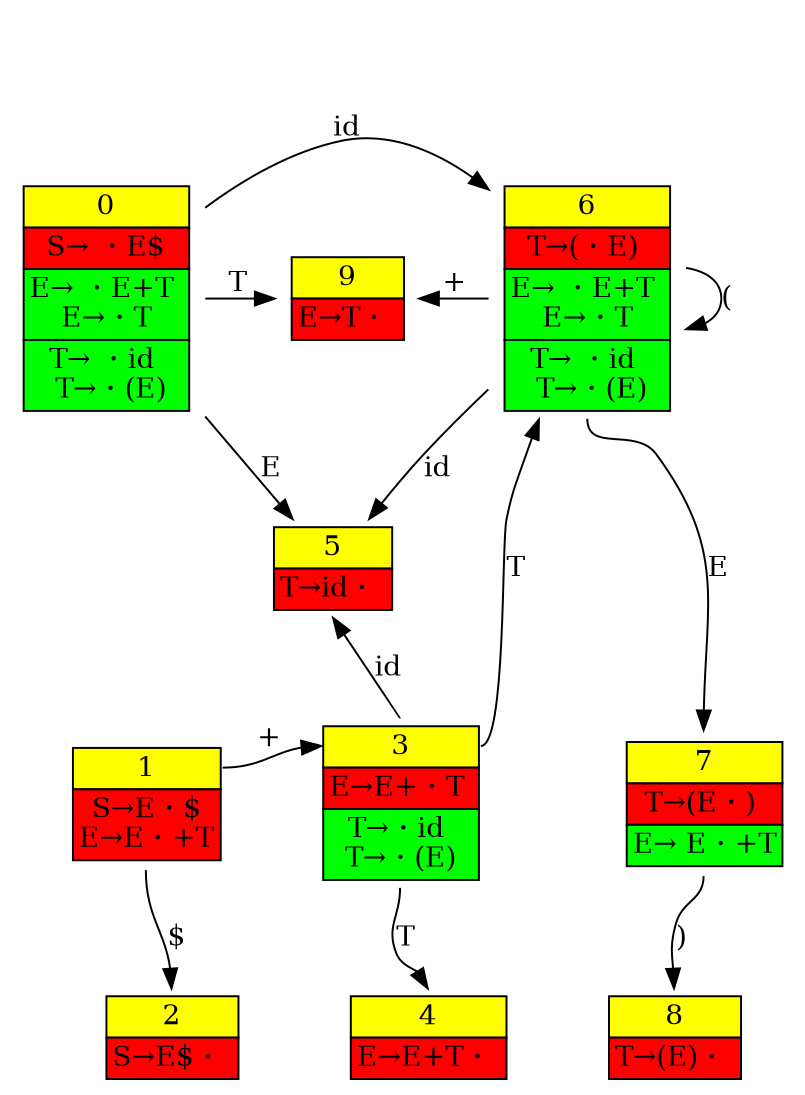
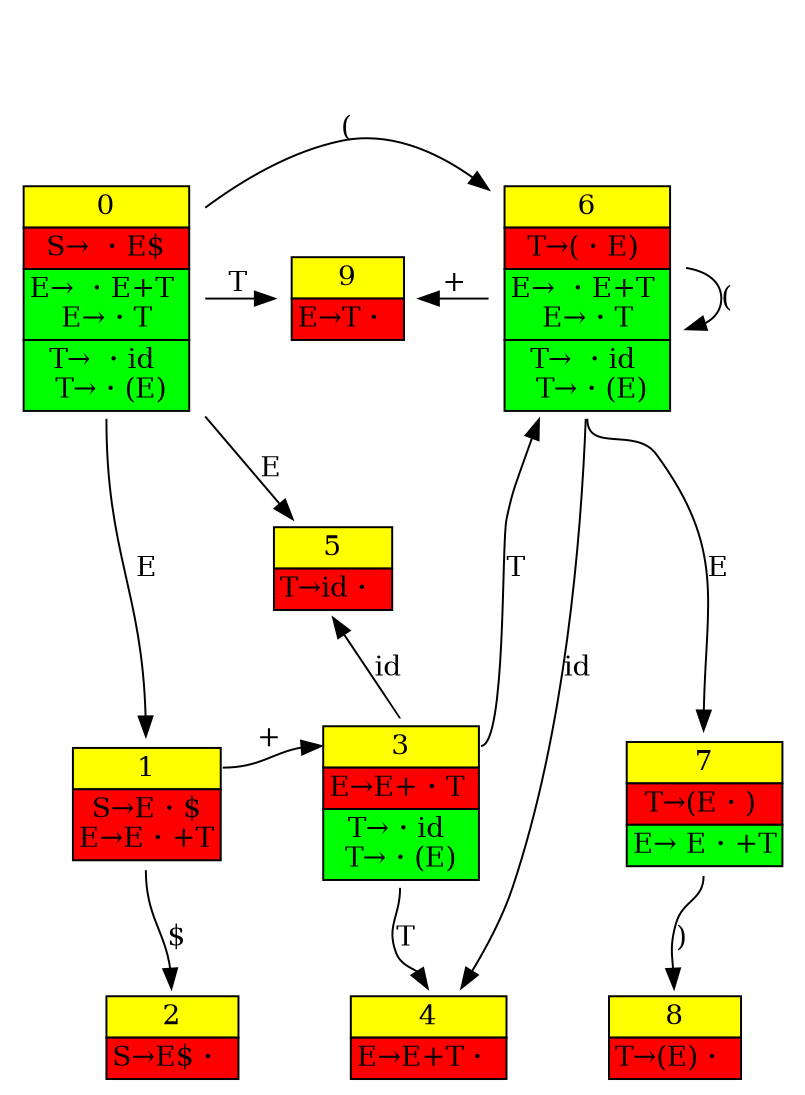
(347, 128) -> (347, 128)
(433, 444) -> (558, 702)
none -> (124, 568)
